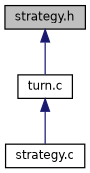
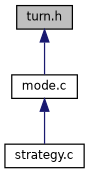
(45, 17) -> (45, 17)
(45, 87) -> (45, 87)
